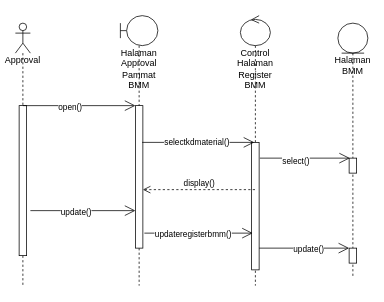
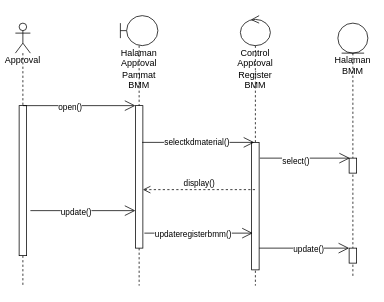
(255, 75) -> (255, 75)
